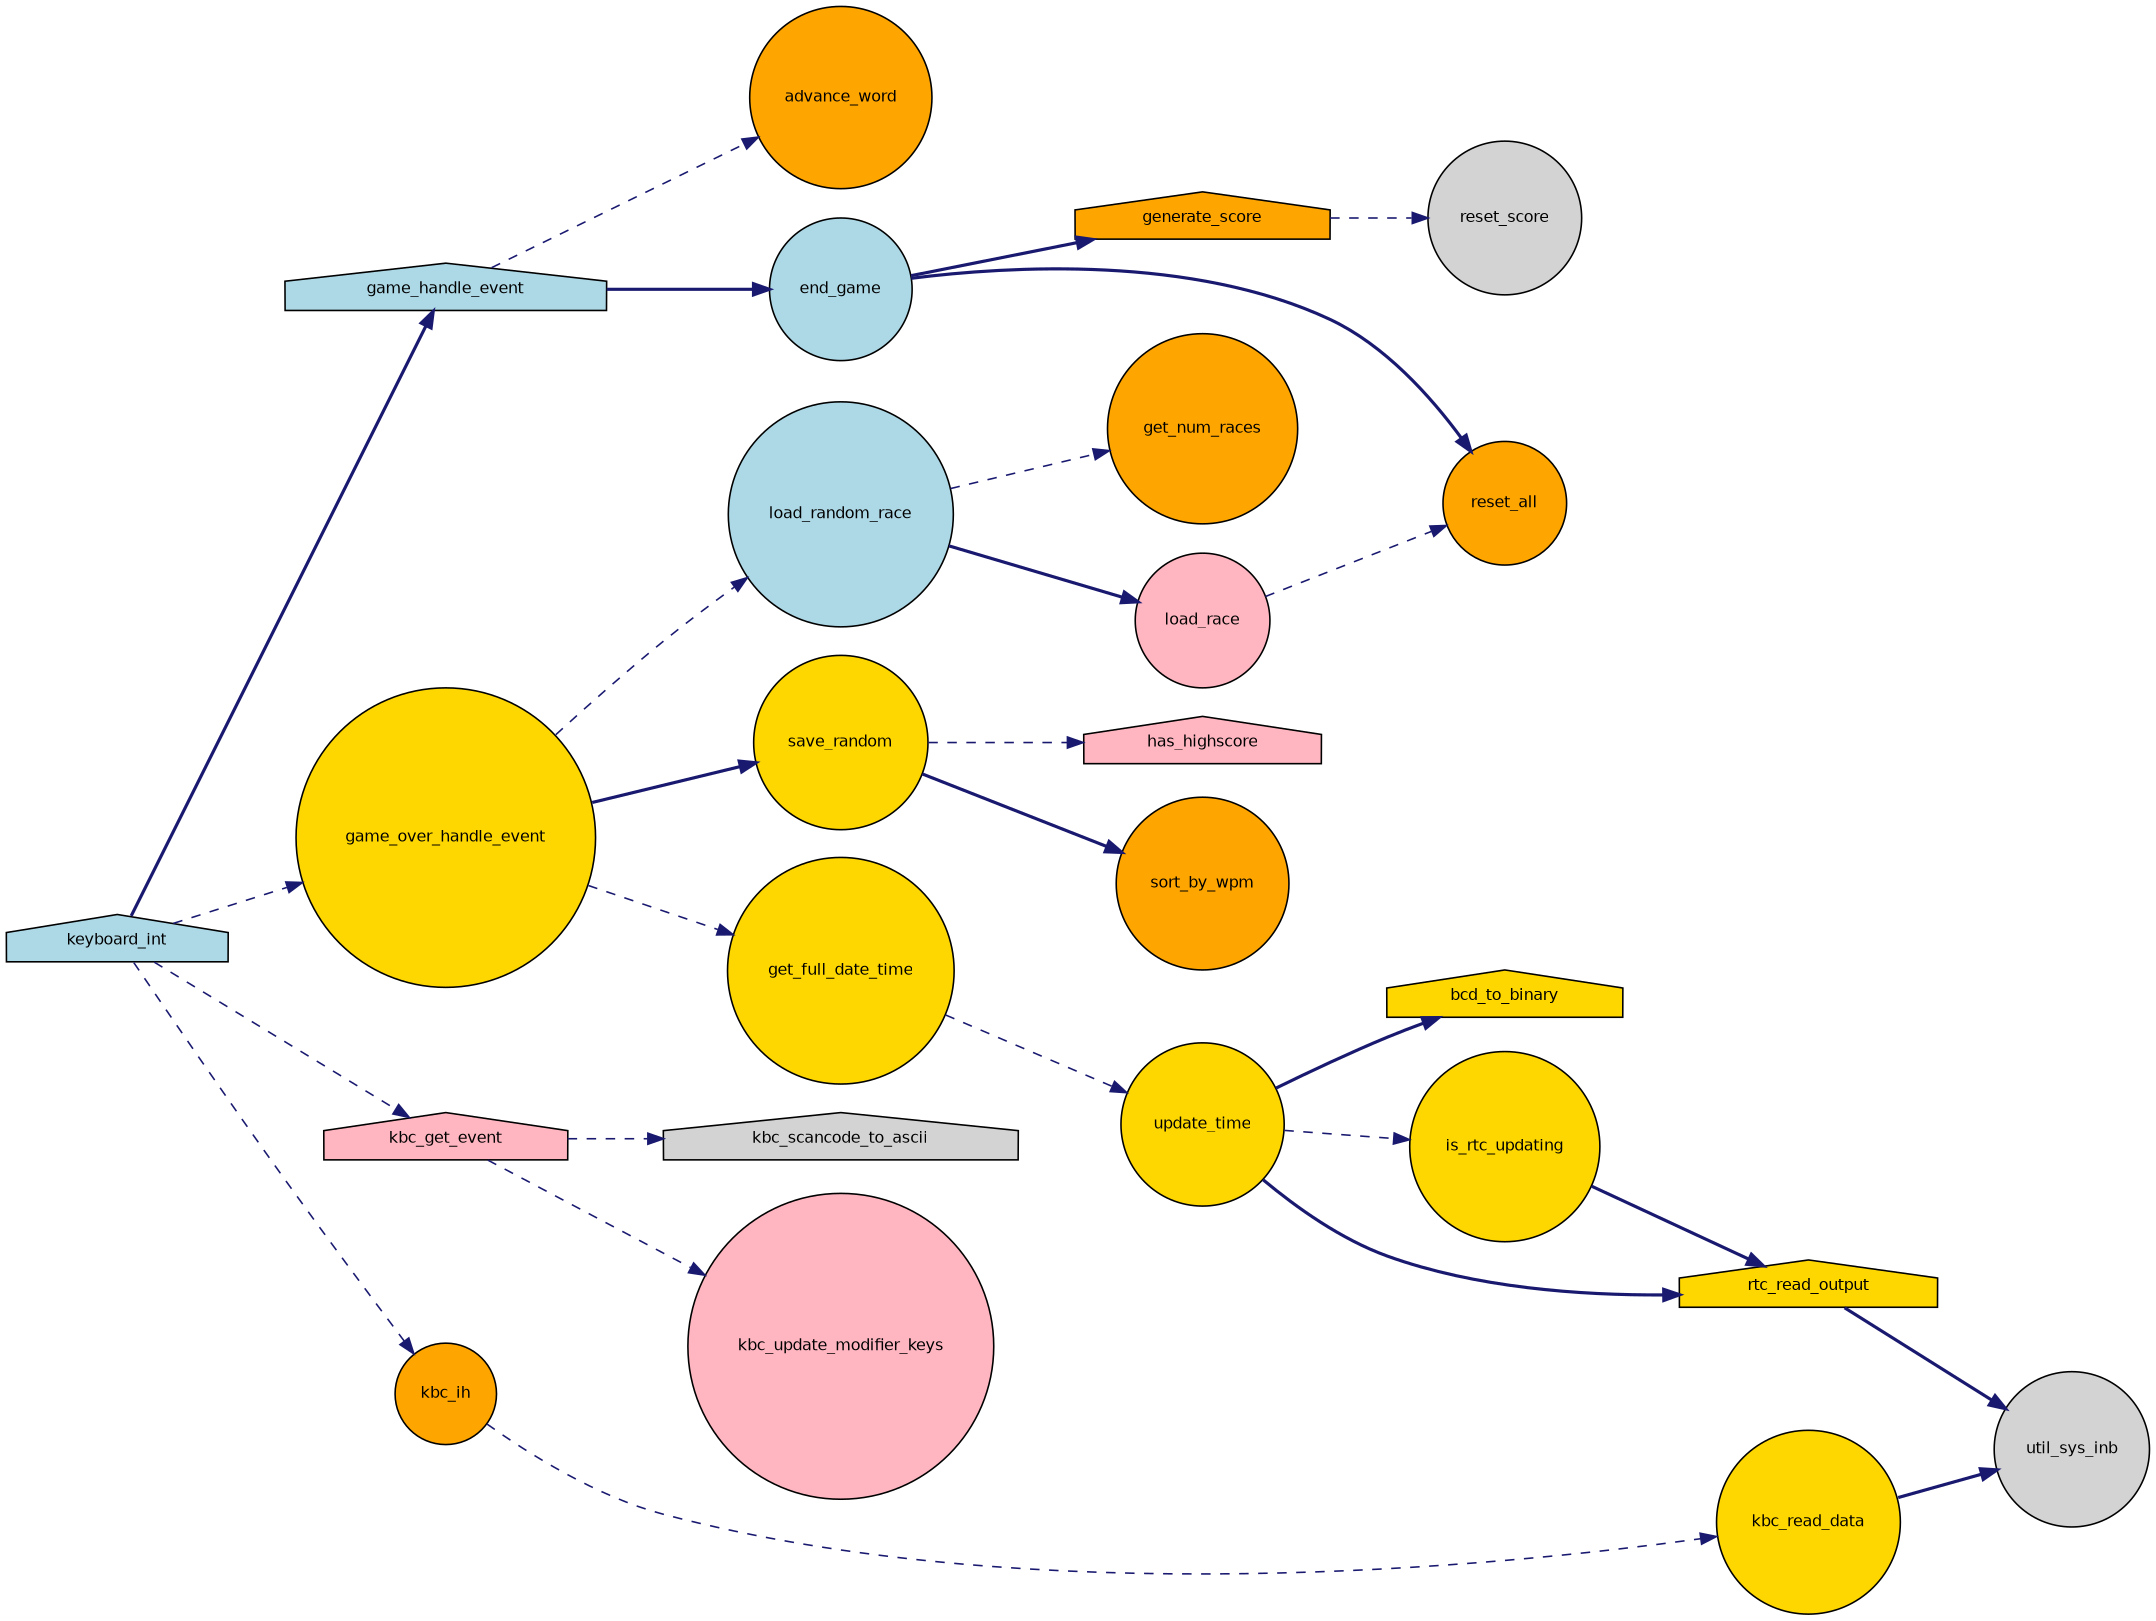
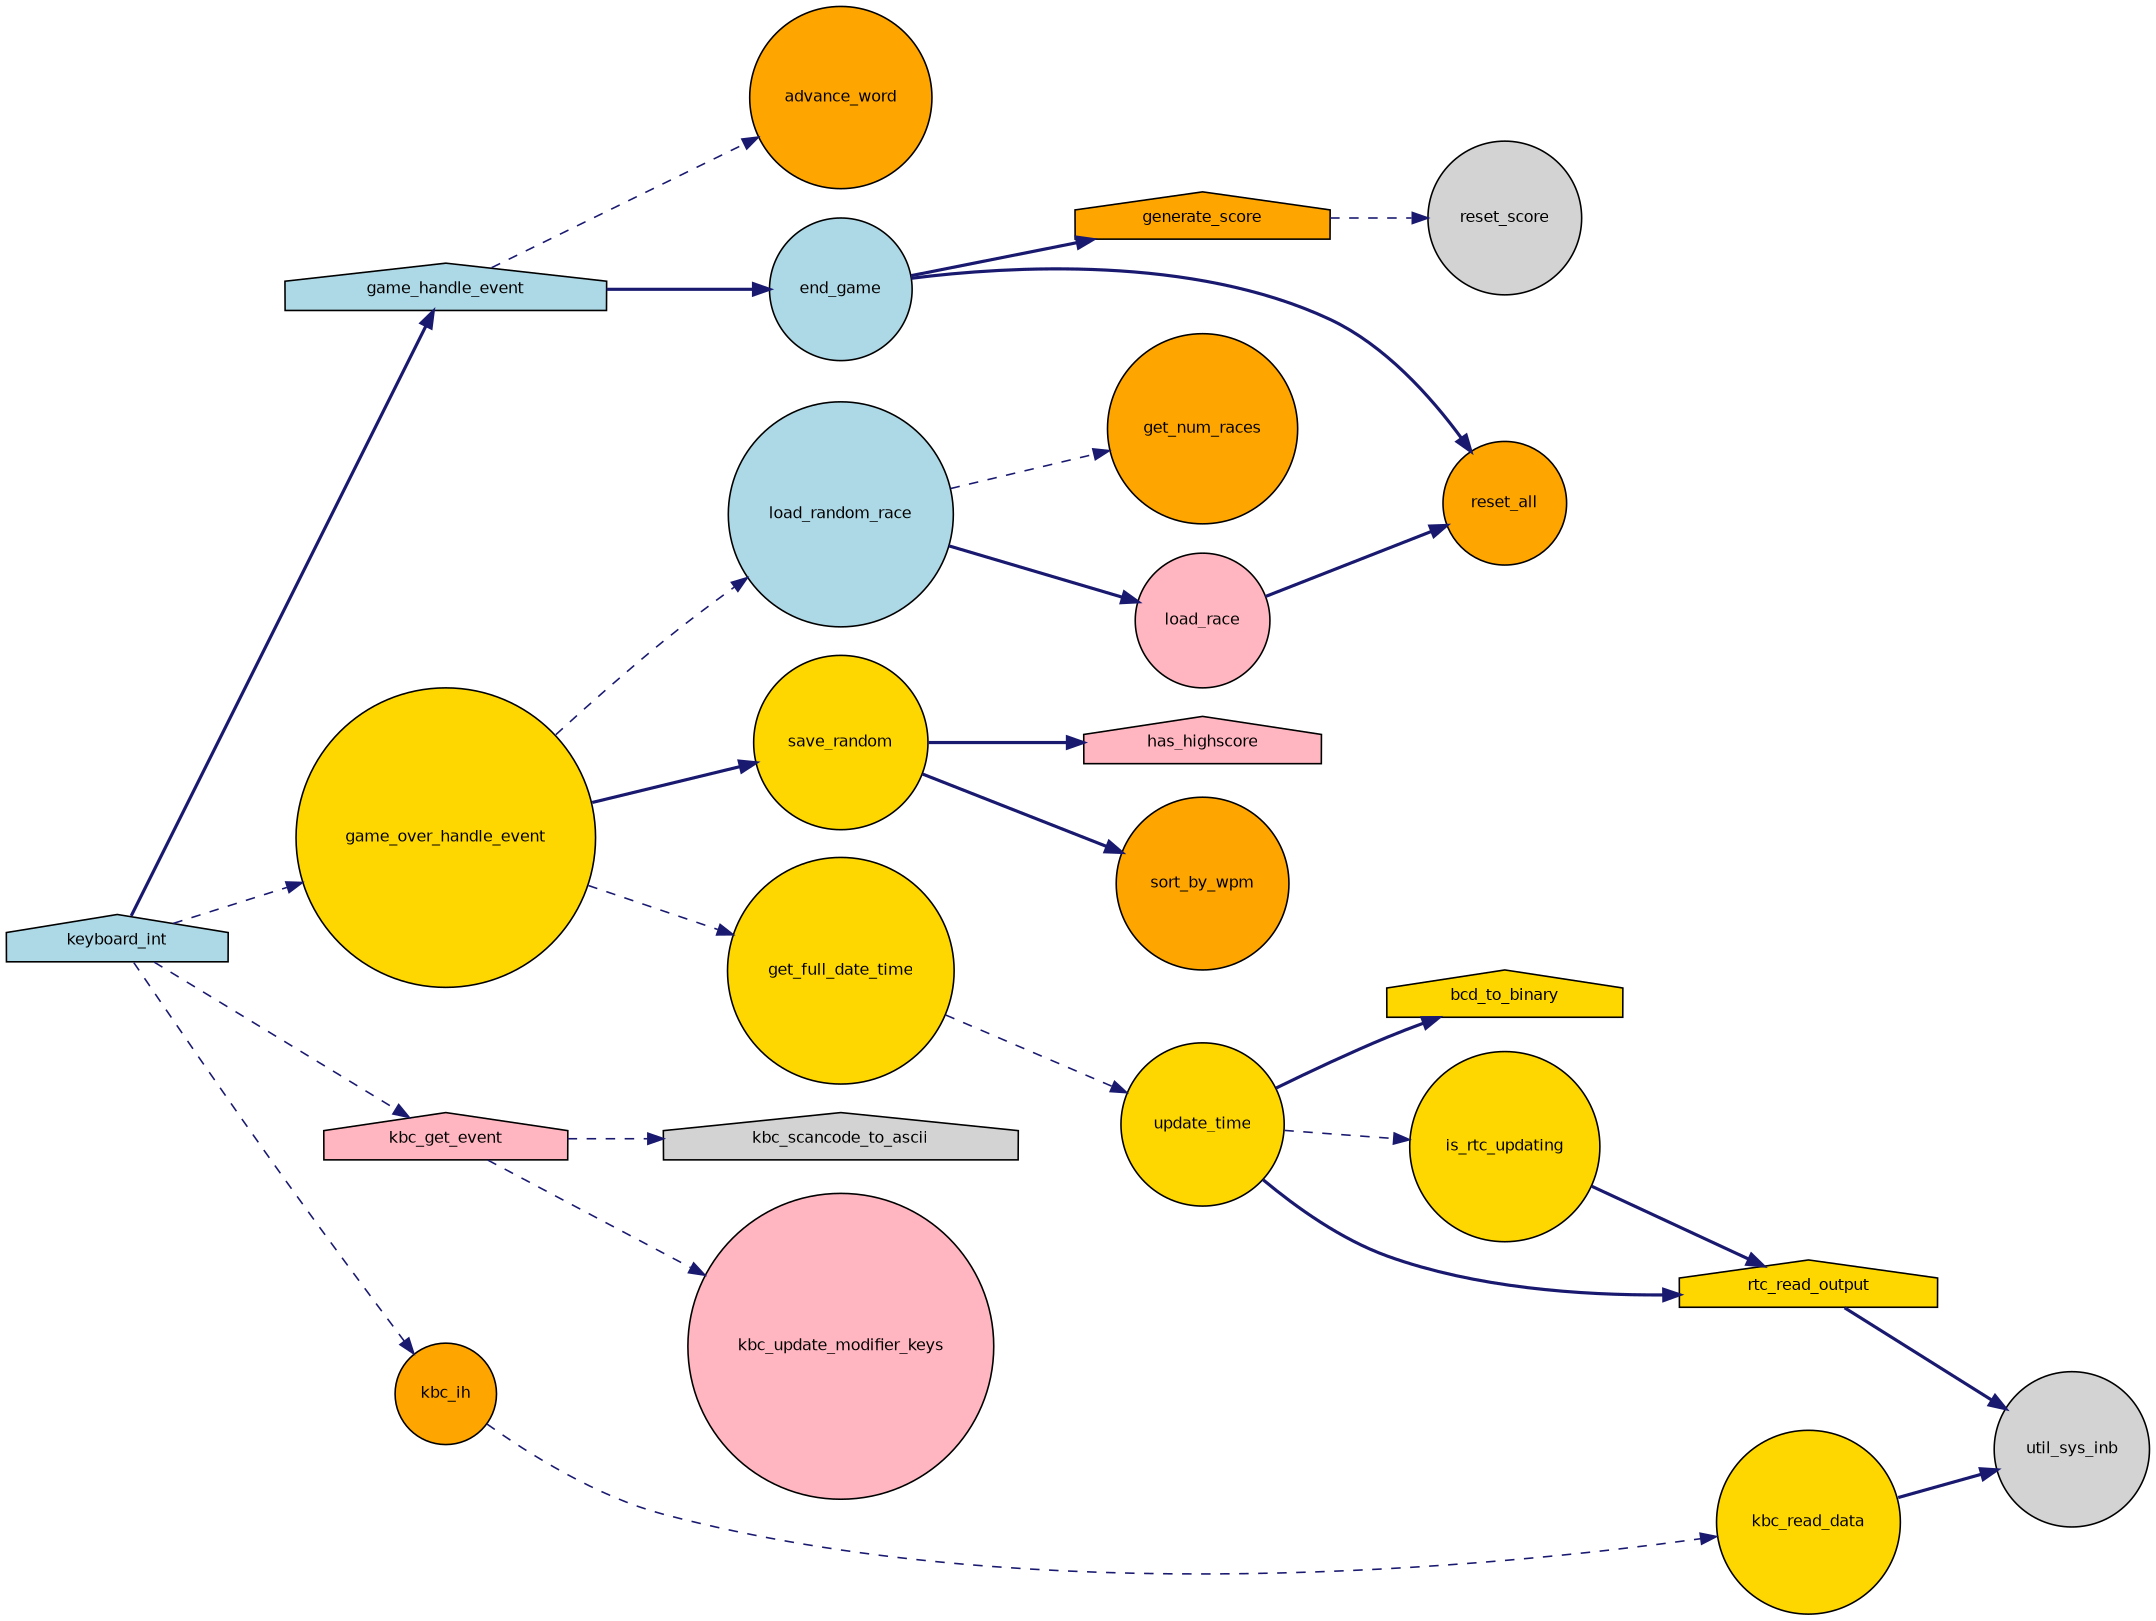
(1348, 564) -> (1348, 564)
(998, 743) -> (998, 743)
